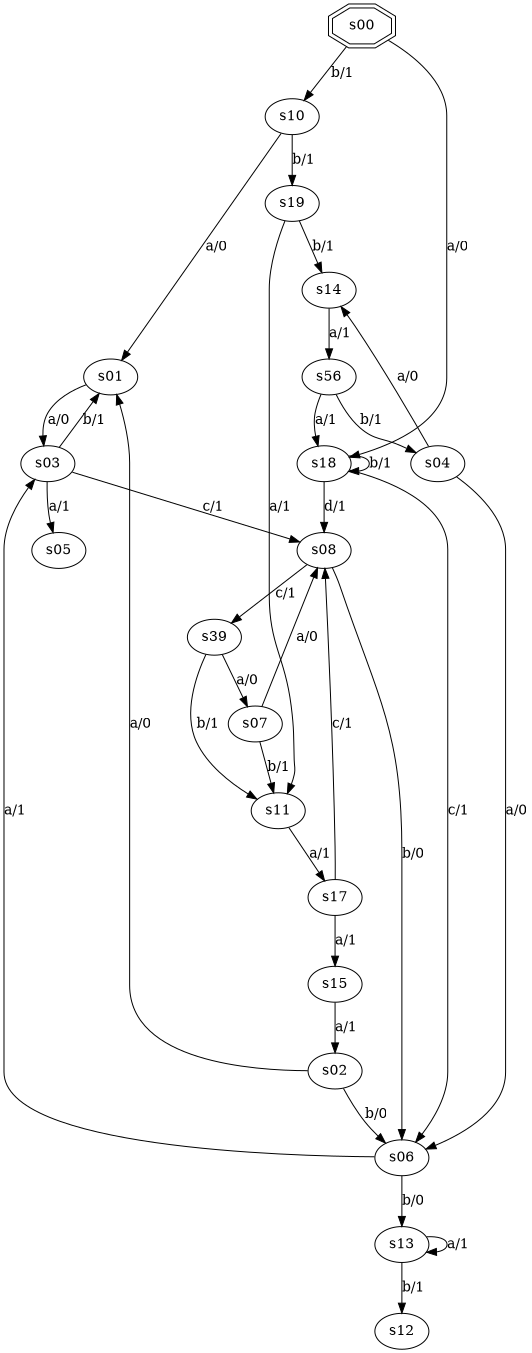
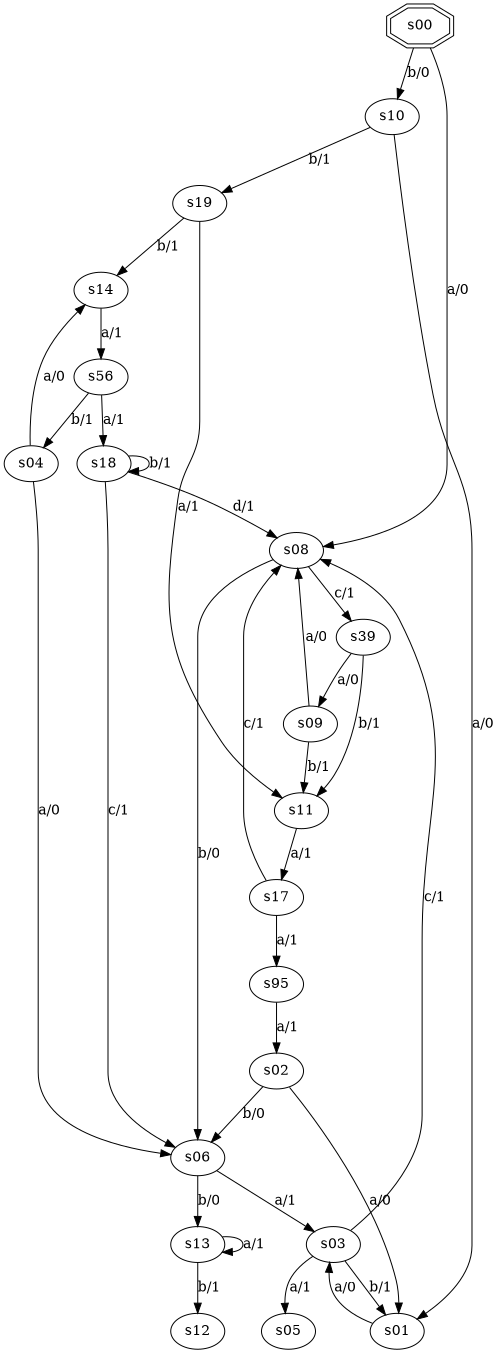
(343, 73) -> (419, 73)
(447, 259) -> (447, 330)
(255, 724) -> (310, 724)
(335, 984) -> (277, 984)
